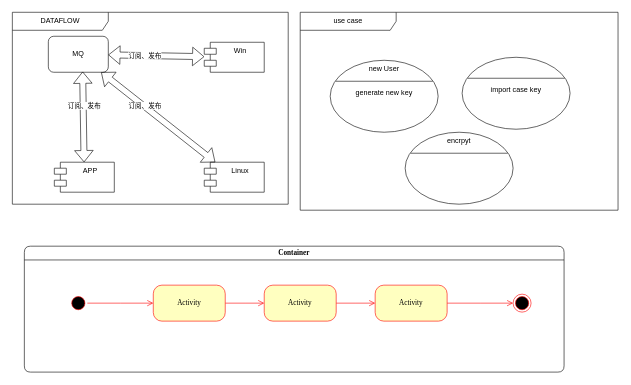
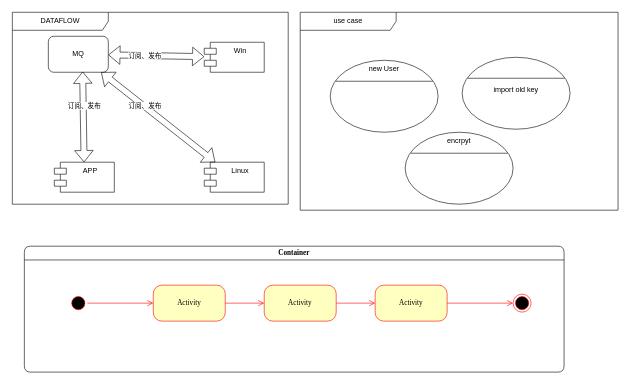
(516, 90) -> (516, 90)
(384, 93) -> none
